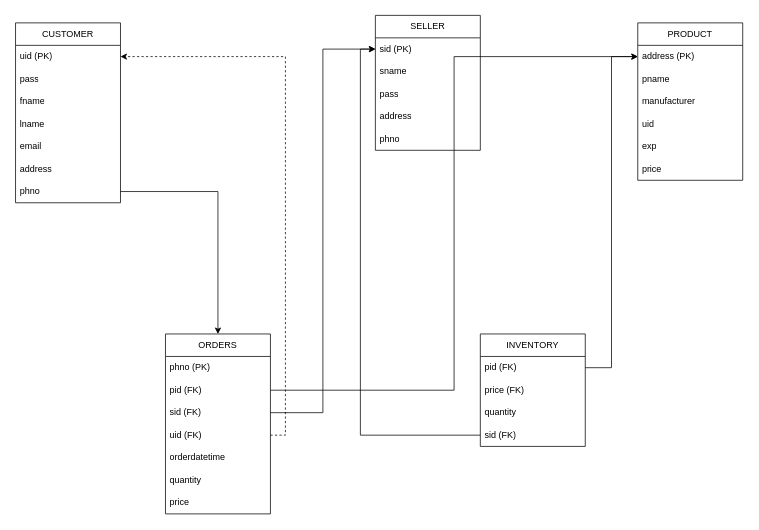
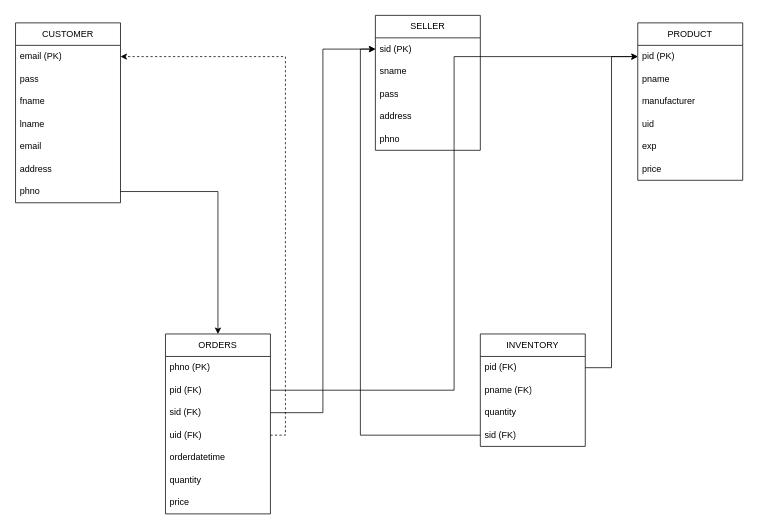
(38, 57) -> (42, 57)
(671, 57) -> (660, 57)
(508, 390) -> (509, 390)
